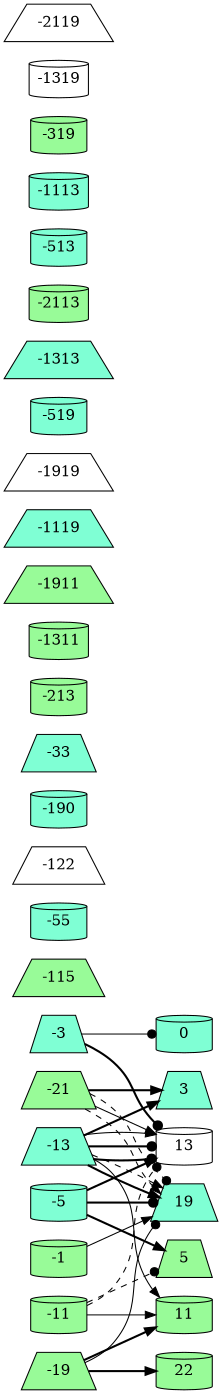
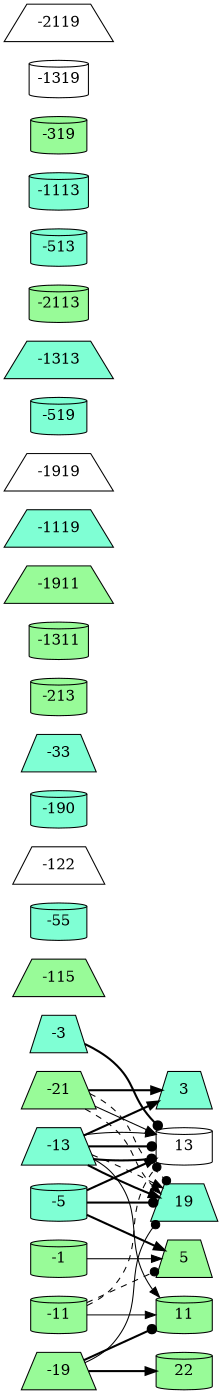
(184, 1034) -> none
(113, 1234) -> (119, 1259)
(121, 1343) -> (121, 1343)
